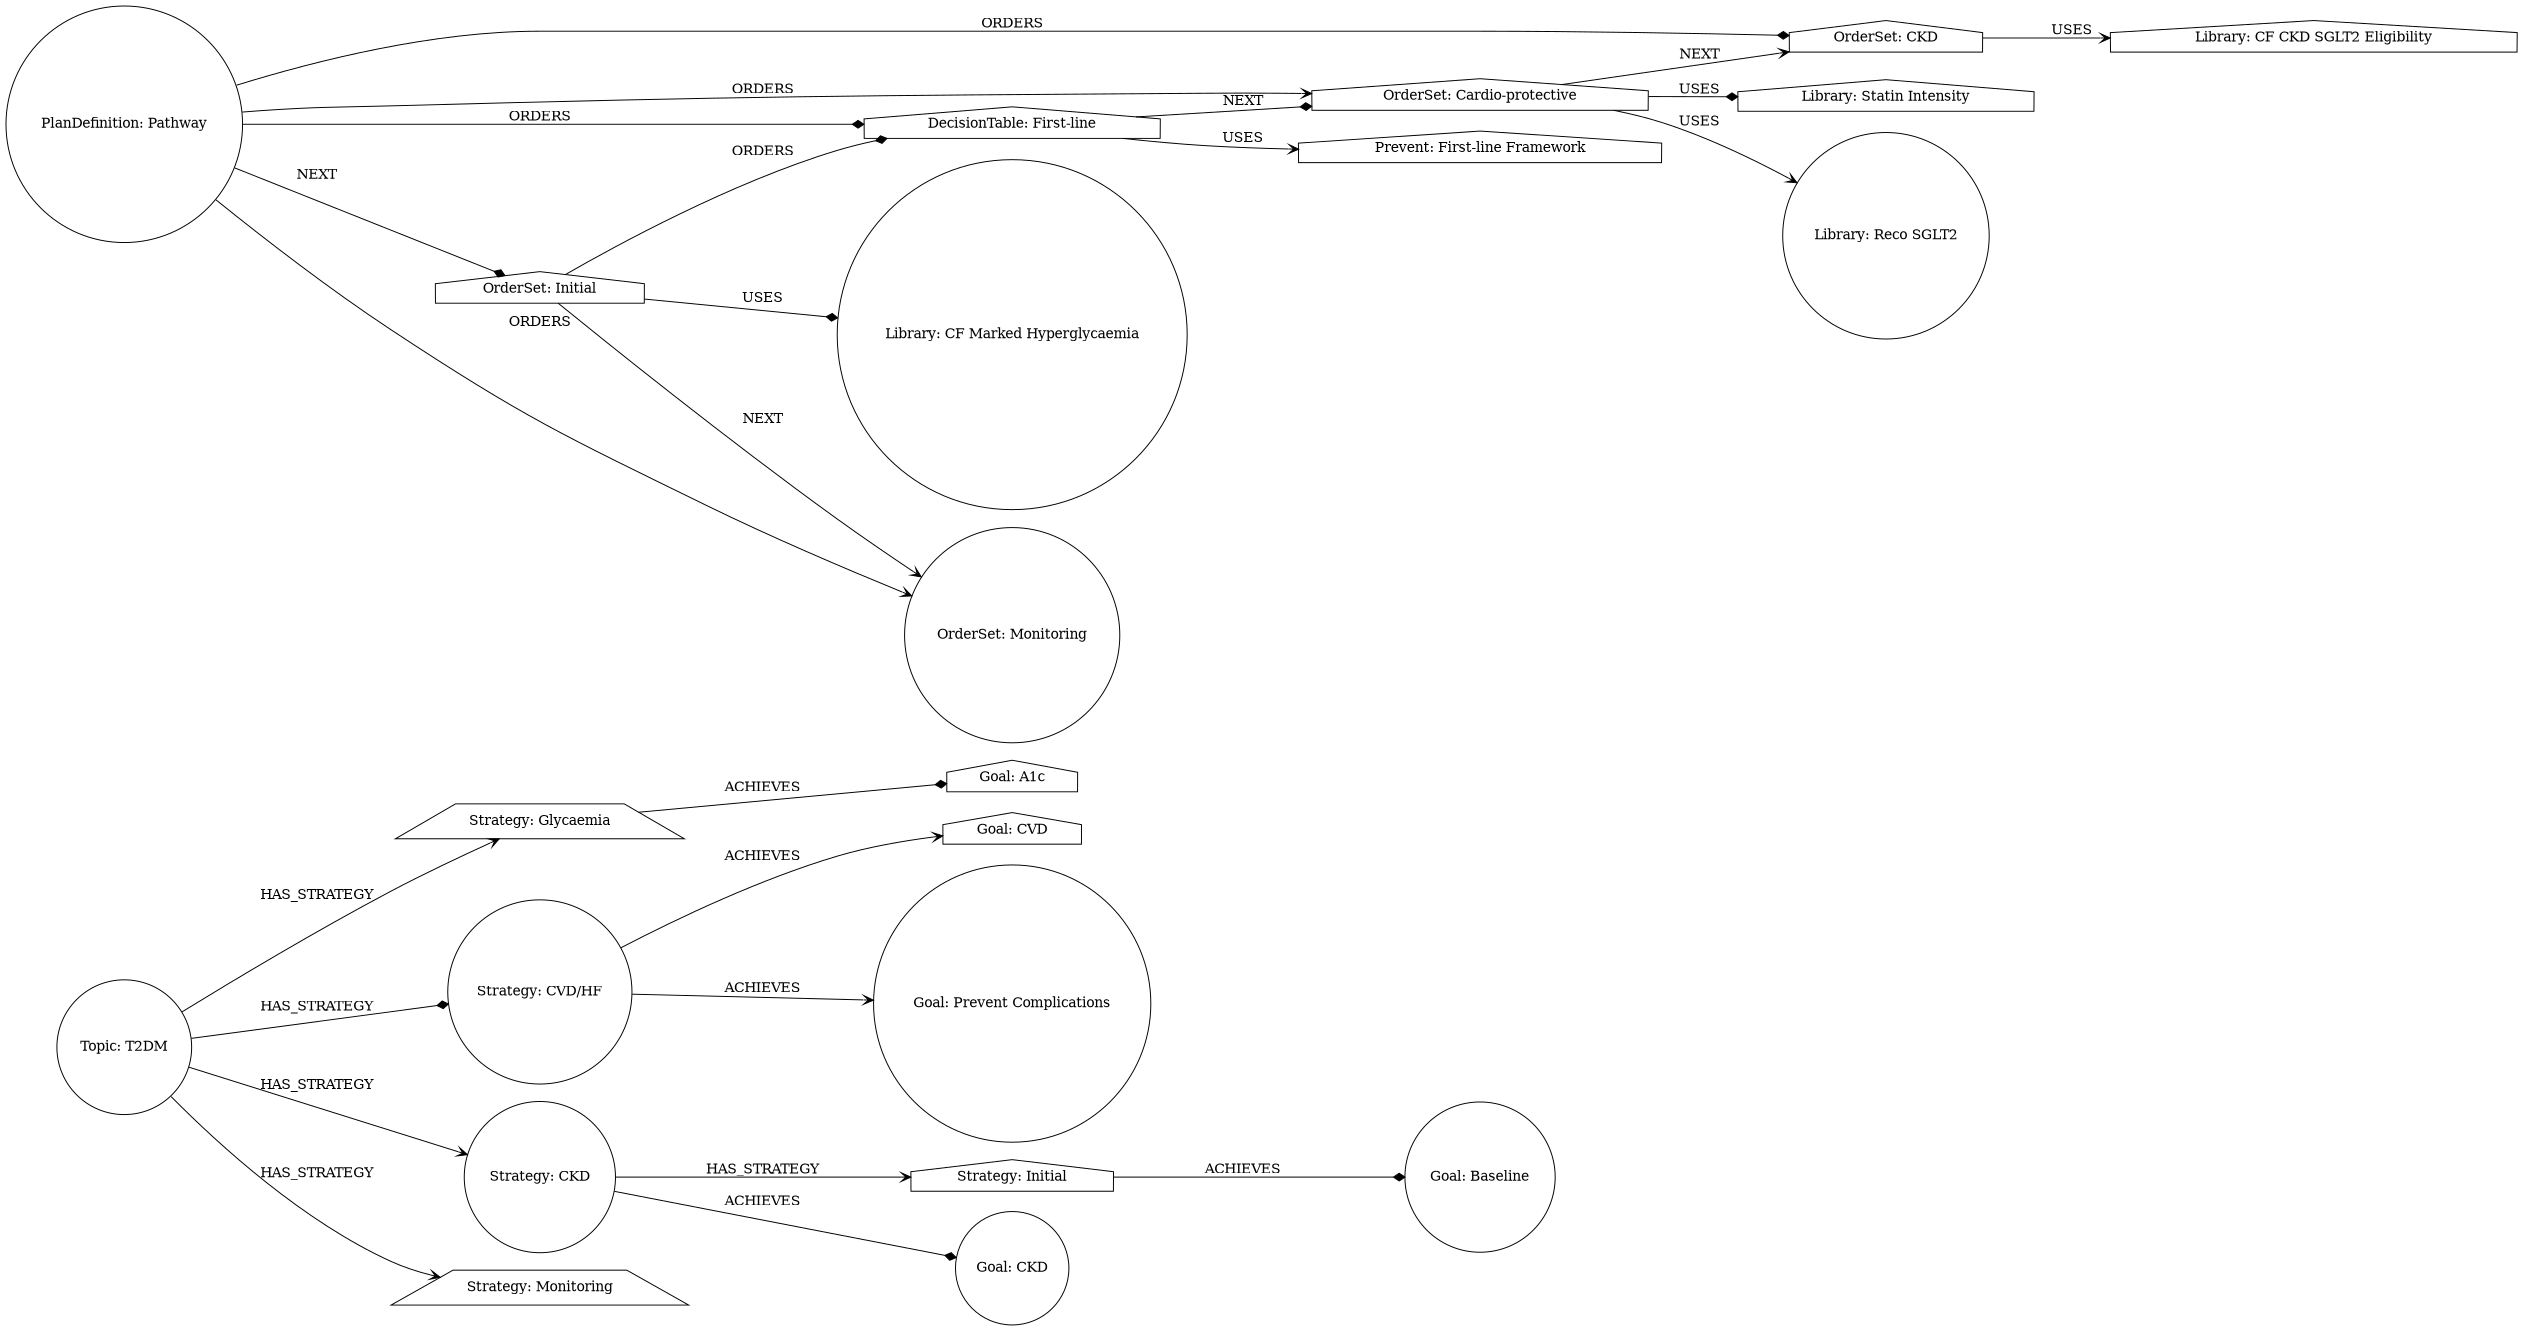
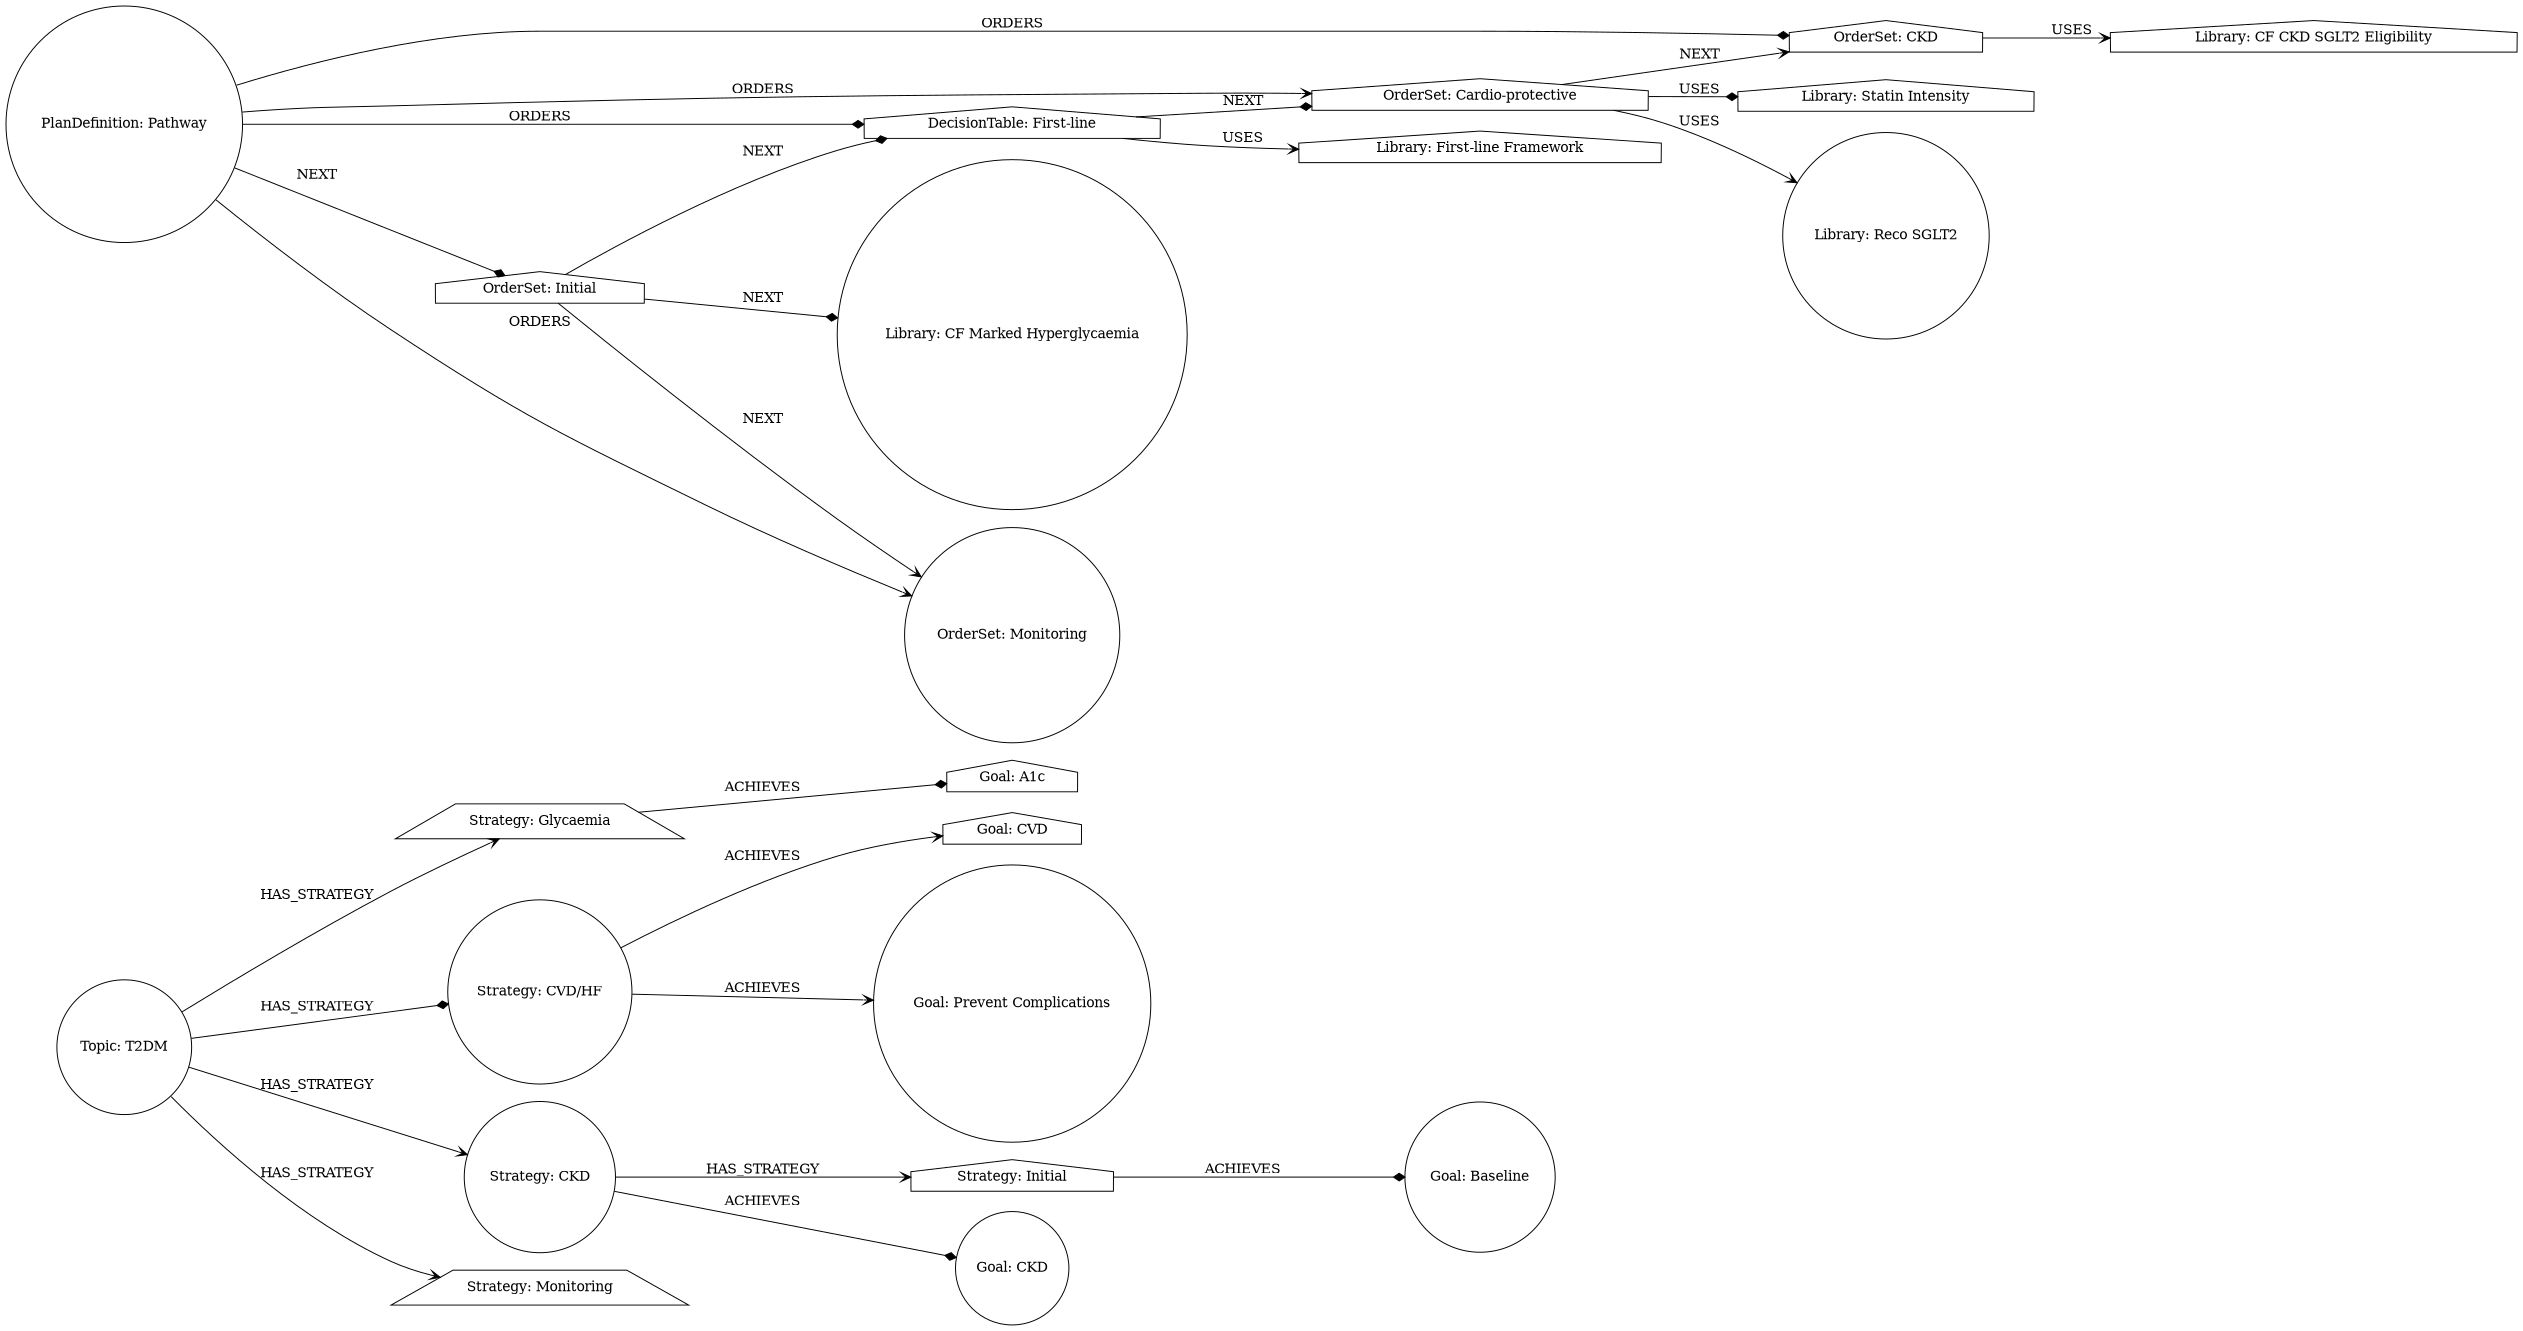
(1480, 149) -> (1480, 149)
(763, 152) -> (763, 152)
(763, 298) -> (763, 298)
